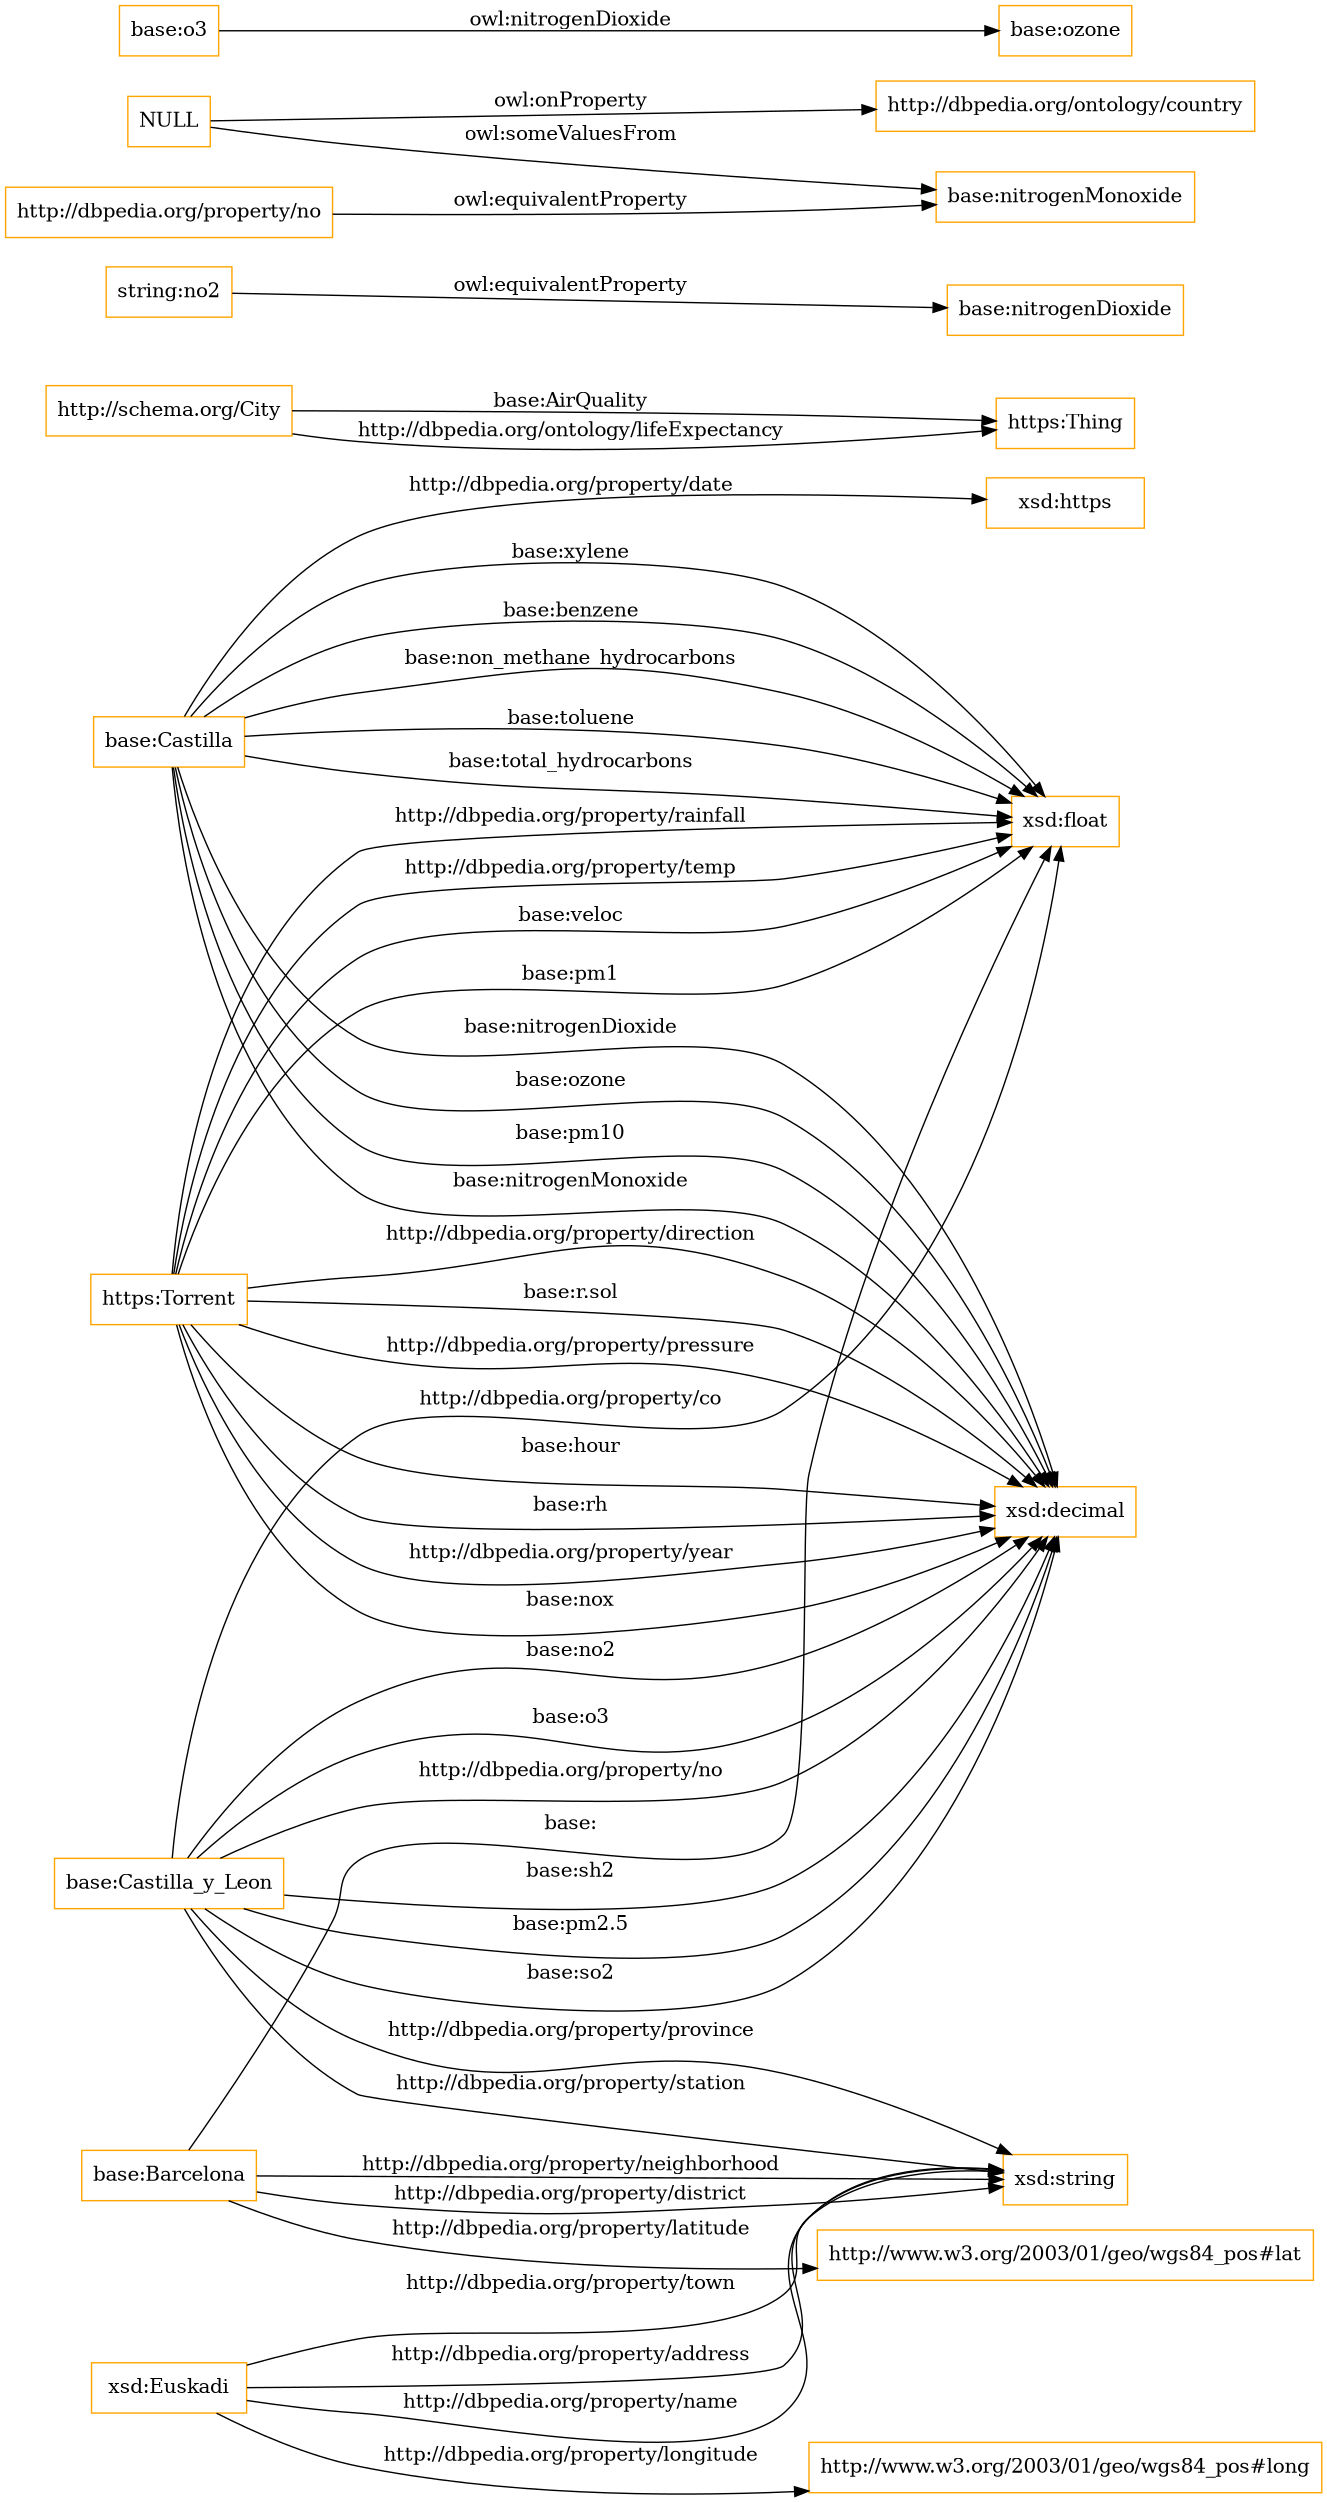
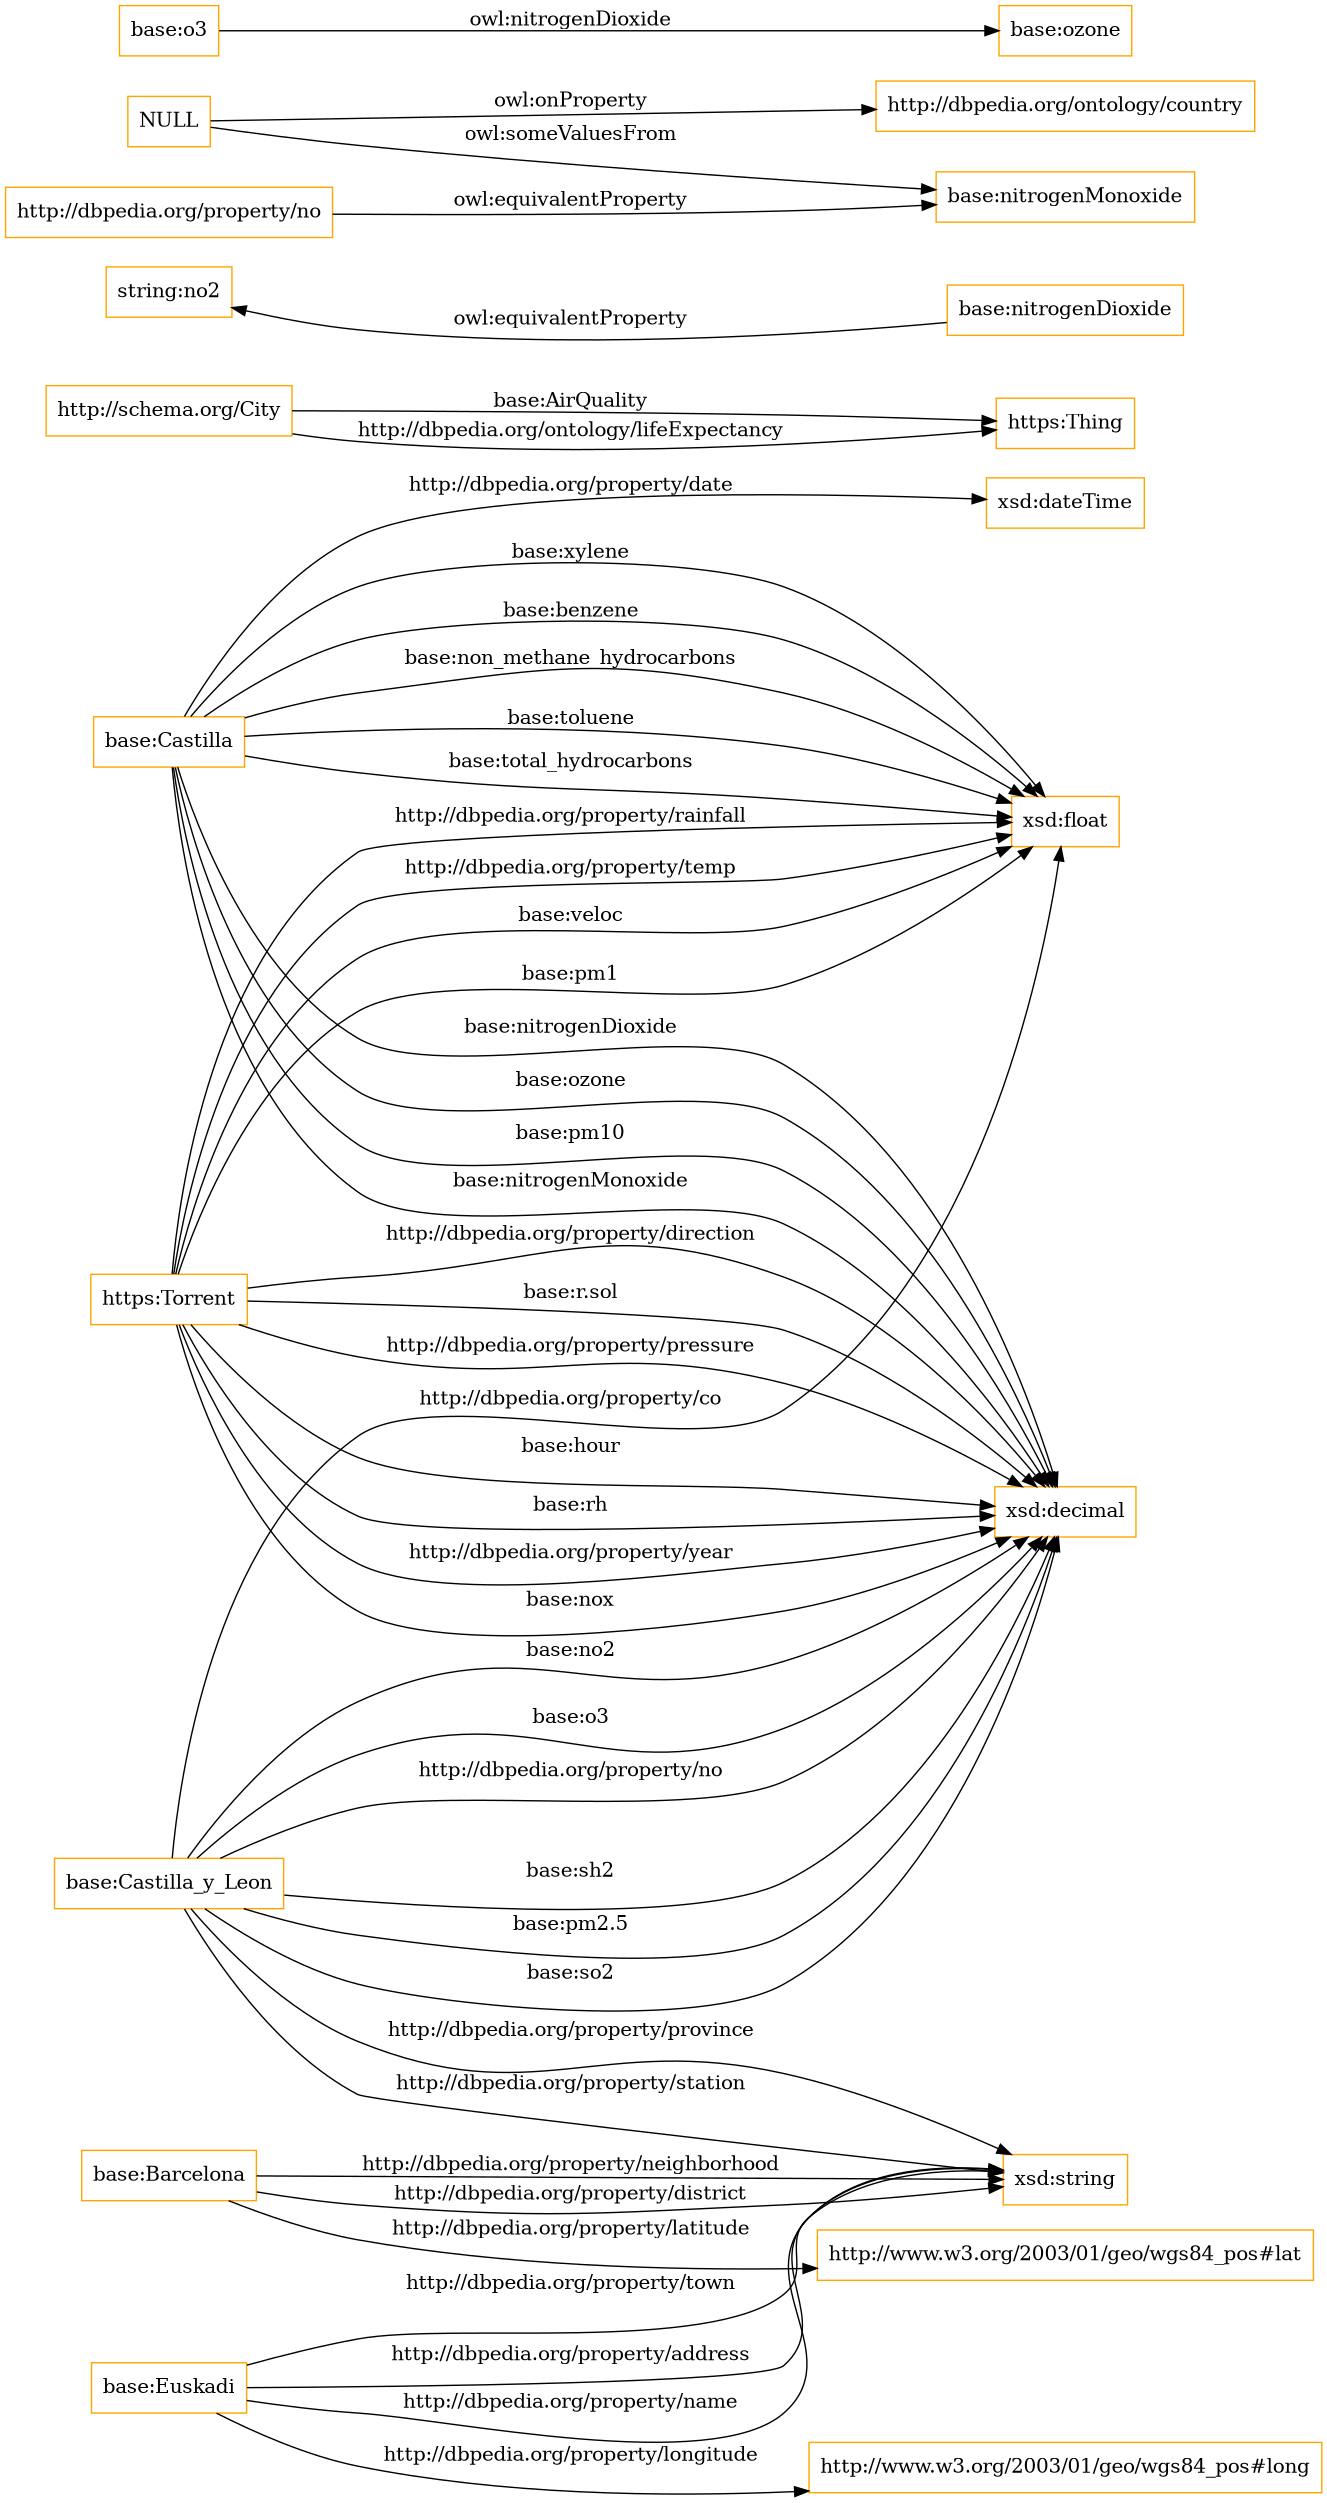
(582, 300) -> (595, 340)
(1065, 503) -> (1065, 503)
(800, 1756) -> none
(169, 2388) -> (169, 2388)
